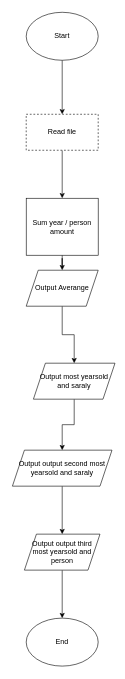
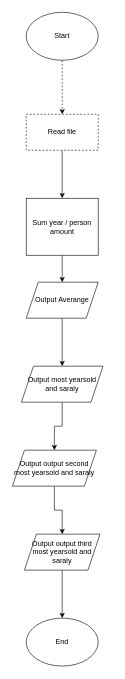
(62, 85) -> (62, 85)
(62, 288) -> (62, 300)
(74, 381) -> (62, 384)
(62, 468) -> (54, 468)
(62, 552) -> (62, 552)
